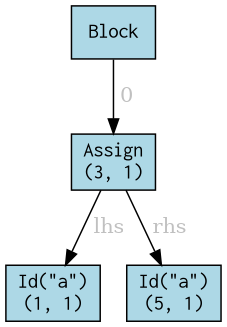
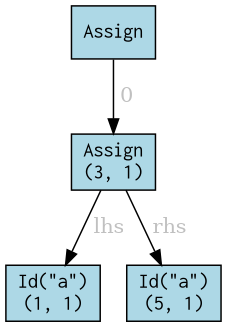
(113, 32) -> (113, 32)
